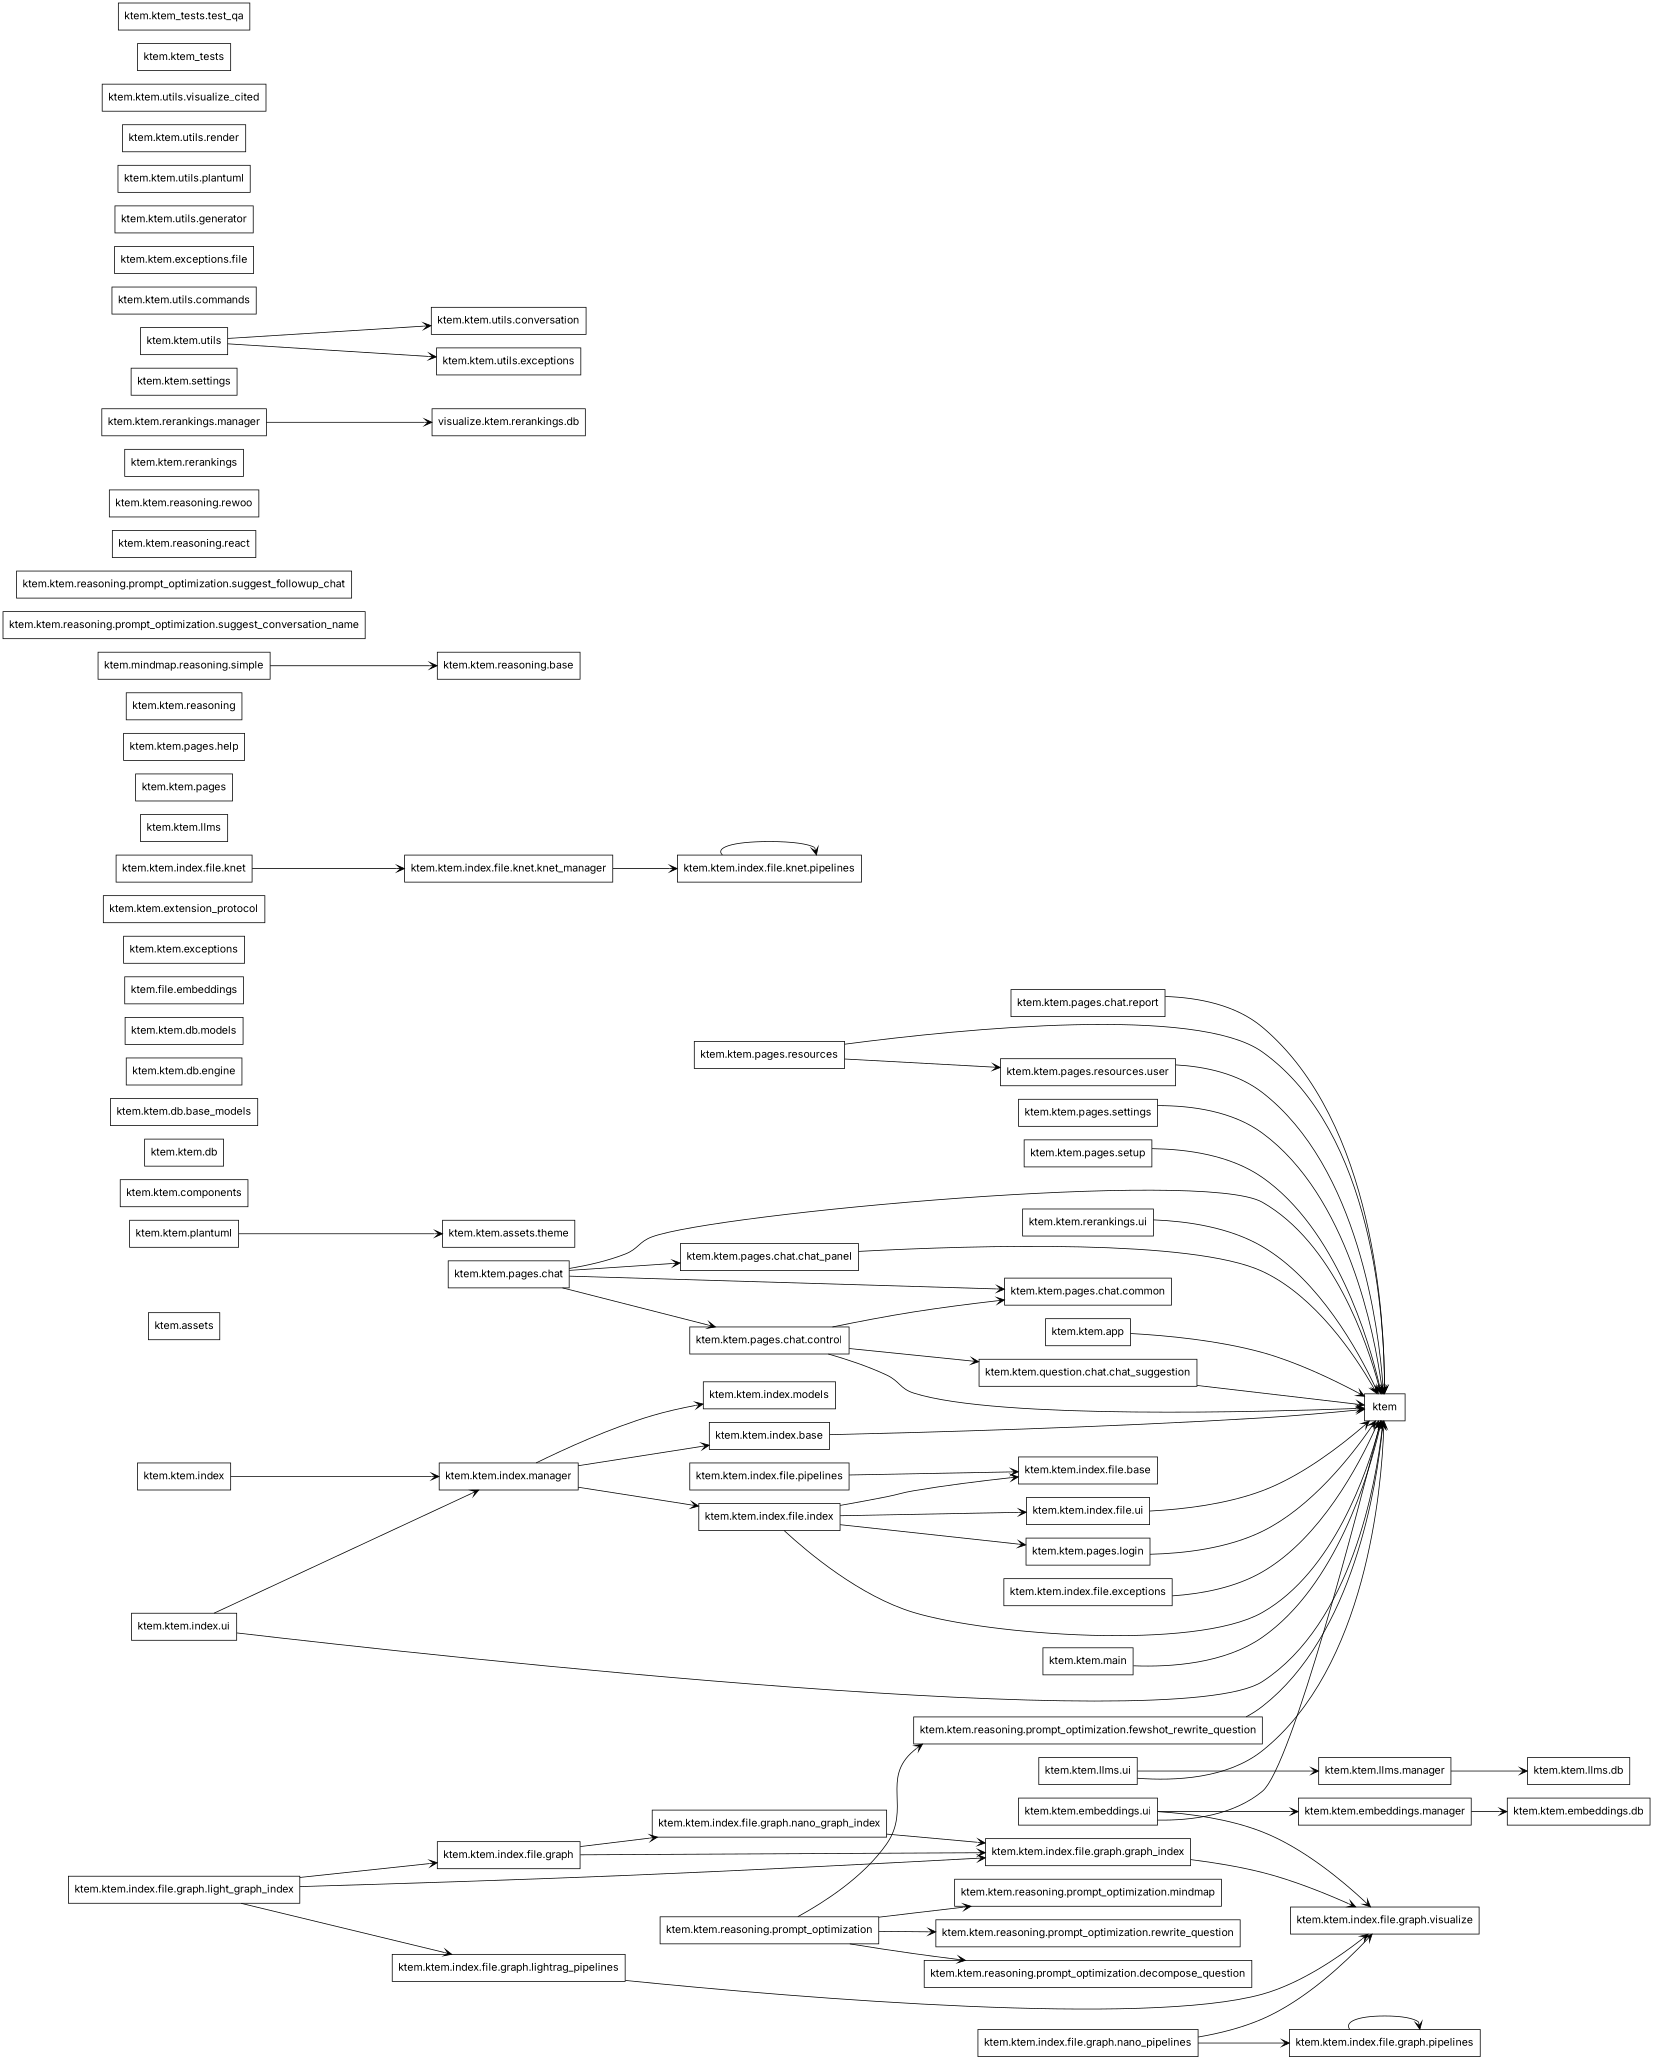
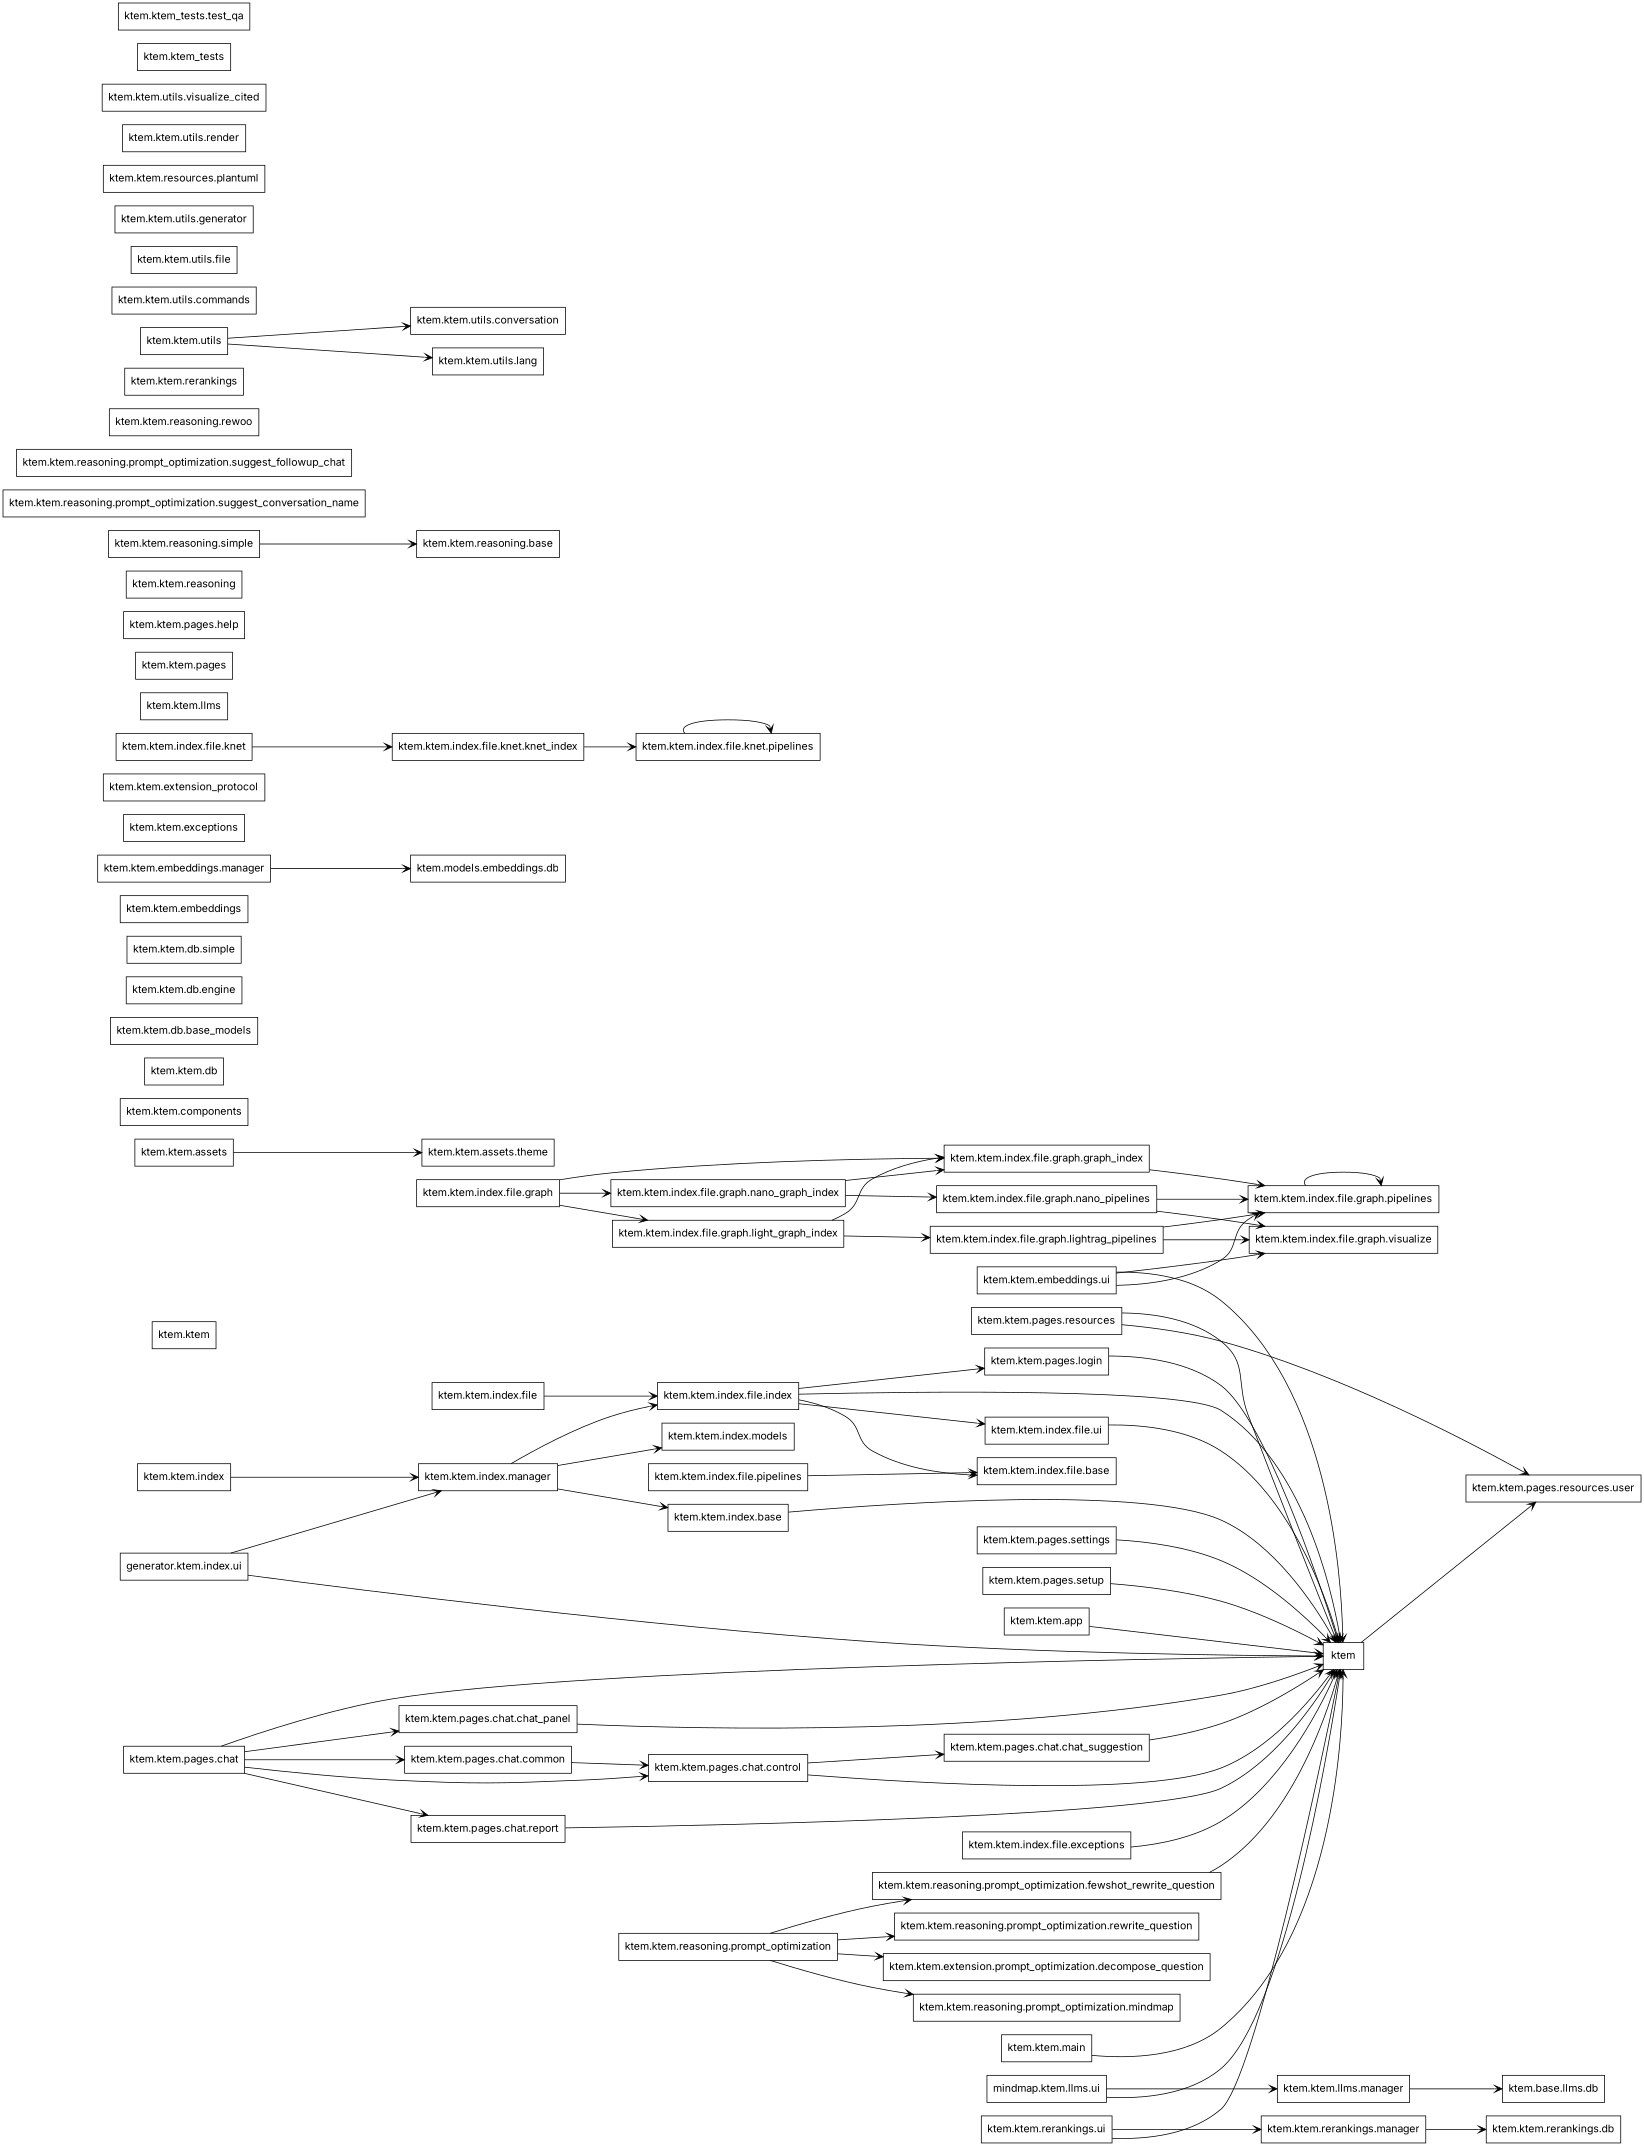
(184, 179) -> (184, 179)
(184, 260) -> (184, 260)
(509, 361) -> (488, 361)
(184, 382) -> none
(509, 422) -> (1553, 2129)
(184, 544) -> none
(184, 666) -> (184, 544)
(509, 869) -> (488, 747)
(184, 990) -> (184, 909)
(184, 1031) -> (184, 950)
(1333, 1185) -> (1446, 1575)
none -> (887, 1196)
none -> (1203, 1222)
(184, 1234) -> (184, 1153)
(914, 1312) -> (606, 1764)
(184, 1326) -> (184, 1335)
(1088, 1373) -> (1047, 1748)
none -> (488, 1396)
(184, 1627) -> (184, 1567)
(1088, 1771) -> (1047, 2089)
(1579, 1771) -> (1553, 2089)
none -> (332, 1793)
(1237, 1812) -> (1197, 1272)
(1579, 1812) -> (488, 869)
(365, 1870) -> (600, 1212)
(1272, 1875) -> (1203, 1177)
(1088, 1974) -> (1047, 1967)
none -> (1197, 2129)
